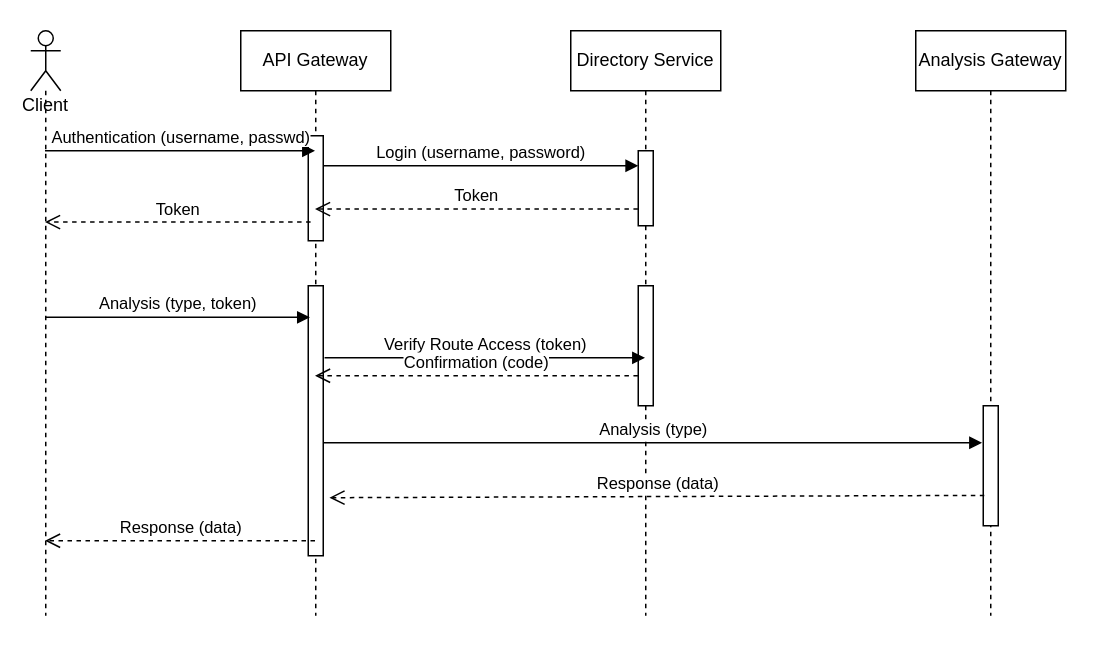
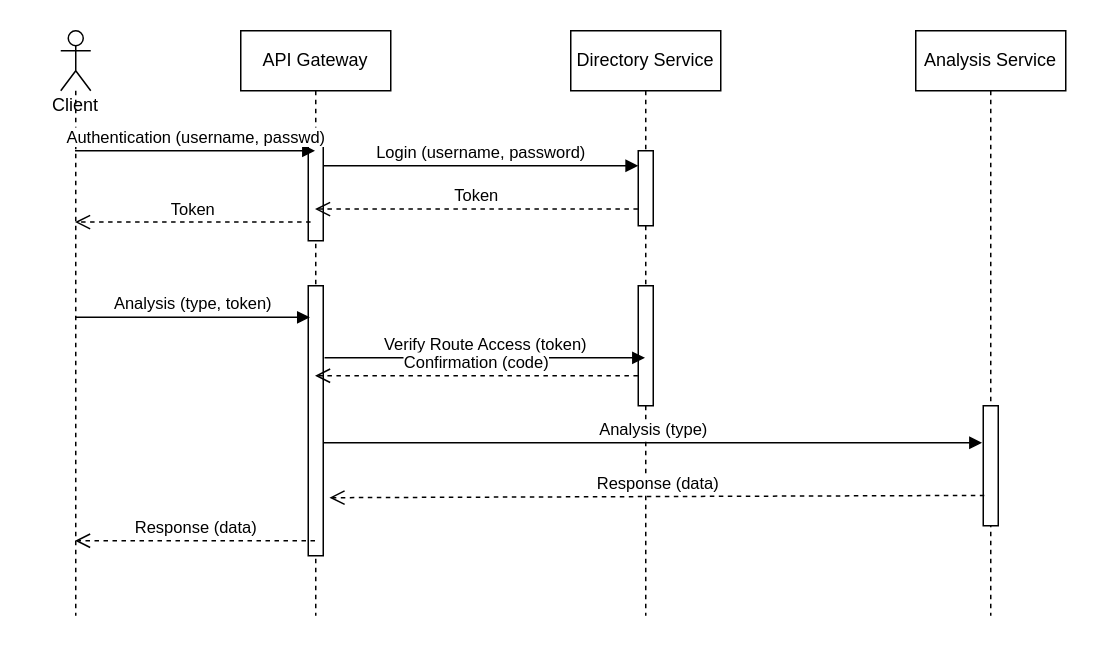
(991, 61) -> (991, 61)
(46, 323) -> (76, 323)
